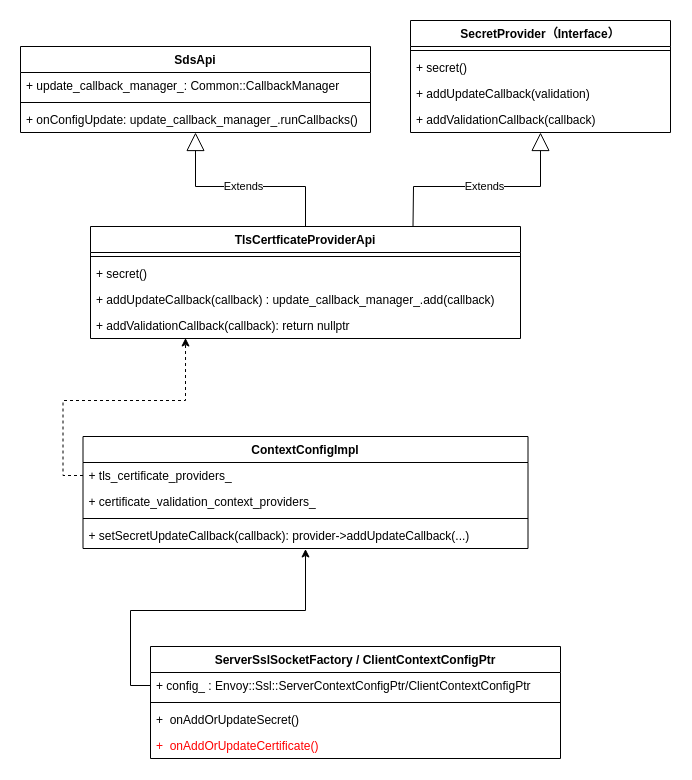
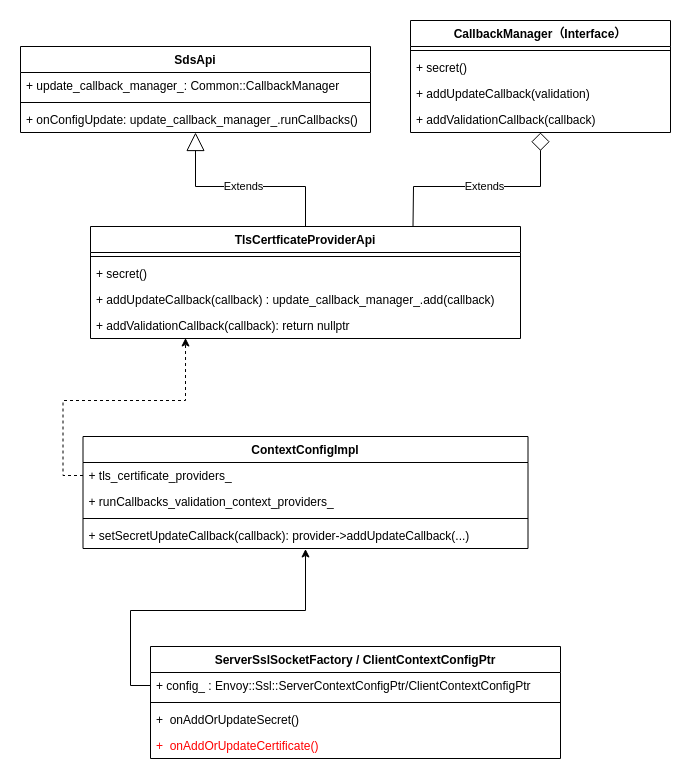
(540, 34) -> (540, 34)
(541, 152) -> (541, 151)
(222, 502) -> (225, 502)
